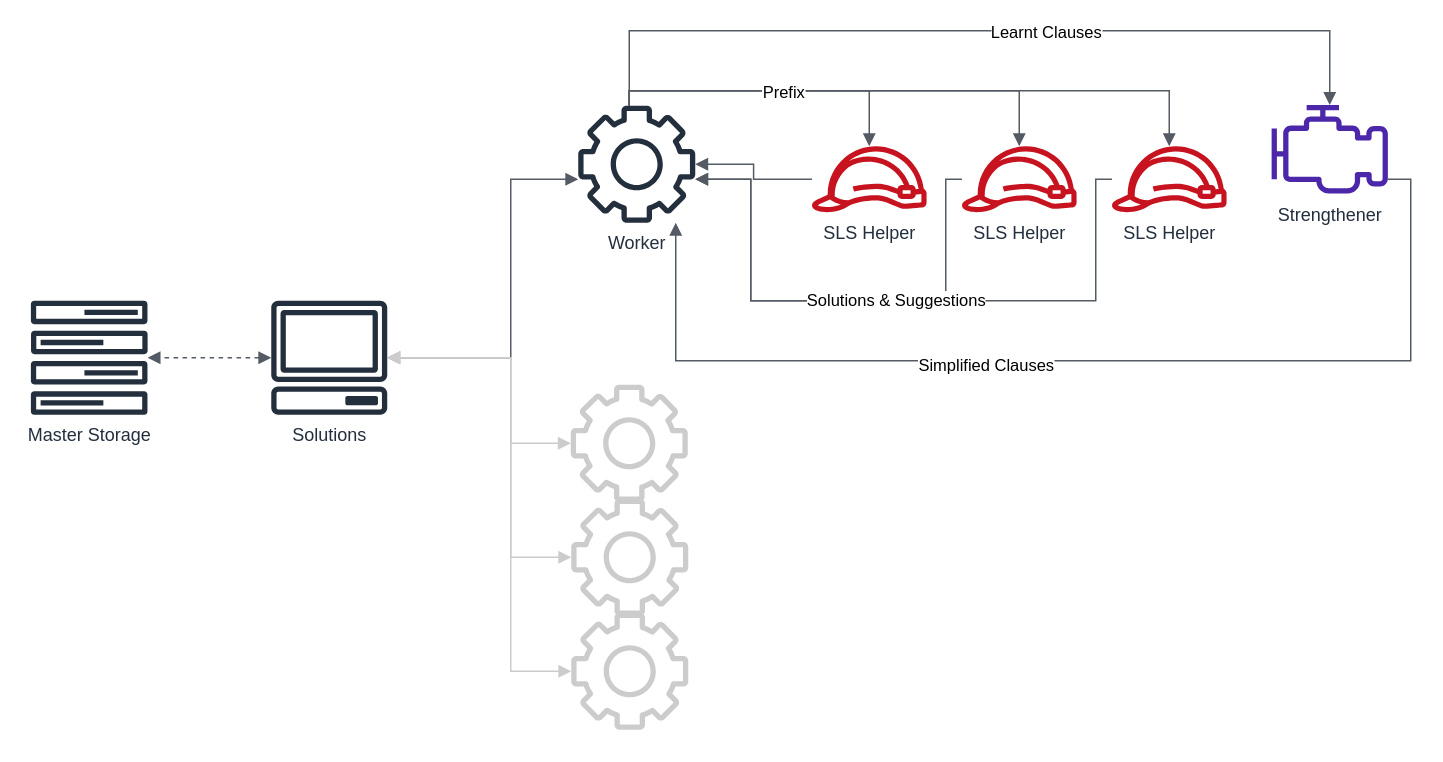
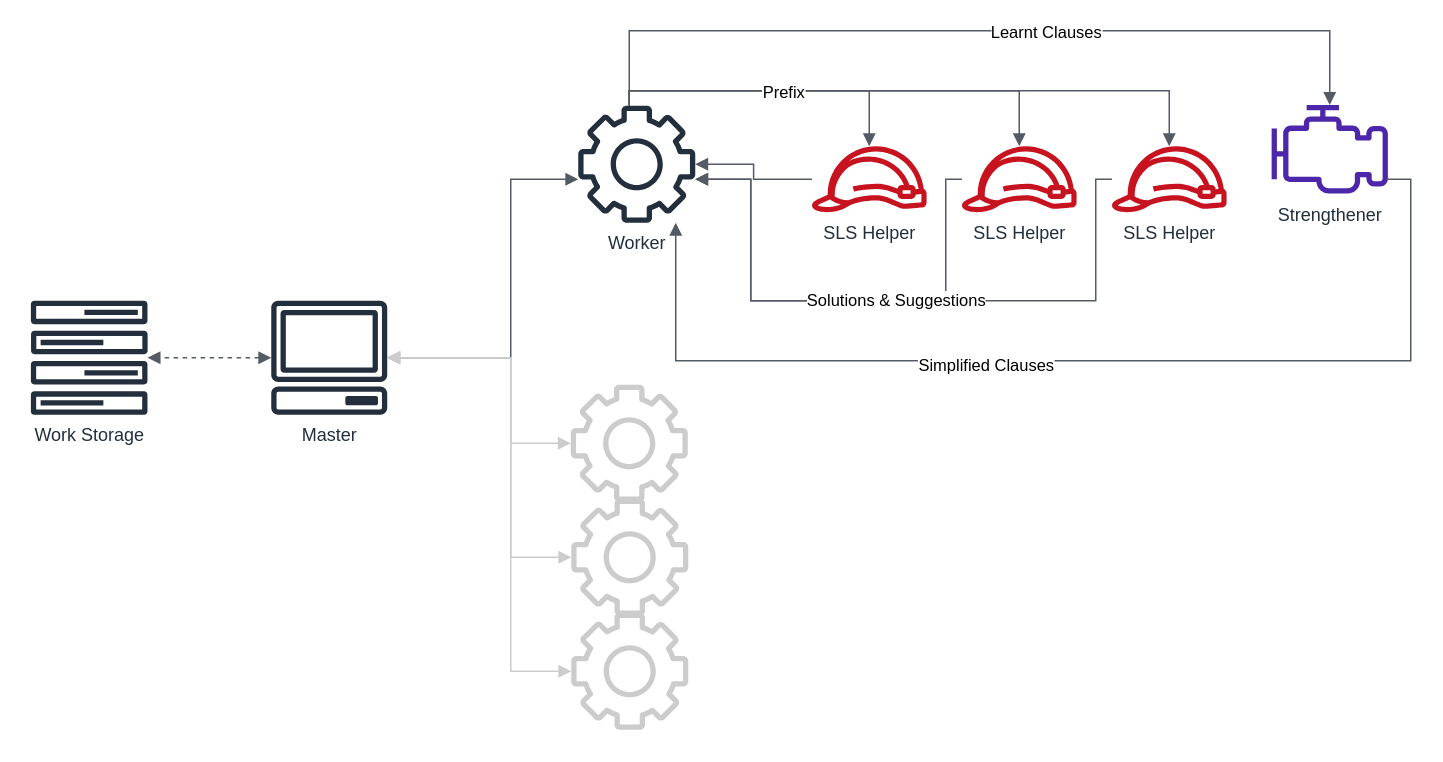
(90, 436) -> (90, 436)
(330, 436) -> (330, 436)
